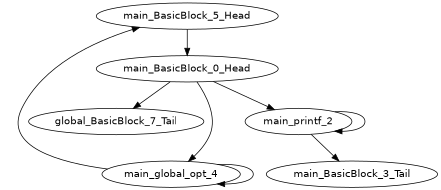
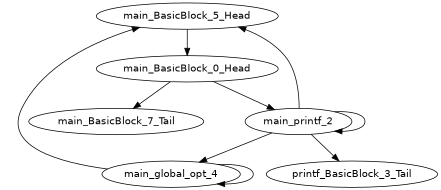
none -> (287, 59)
(212, 120) -> (239, 146)
(116, 122) -> (116, 122)
(352, 174) -> (352, 174)
